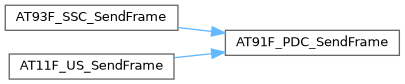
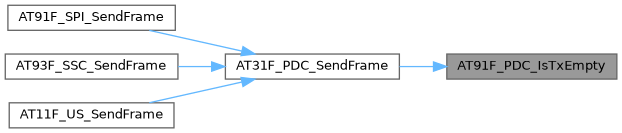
none -> (92, 18)
(312, 43) -> (312, 67)
none -> (532, 67)
